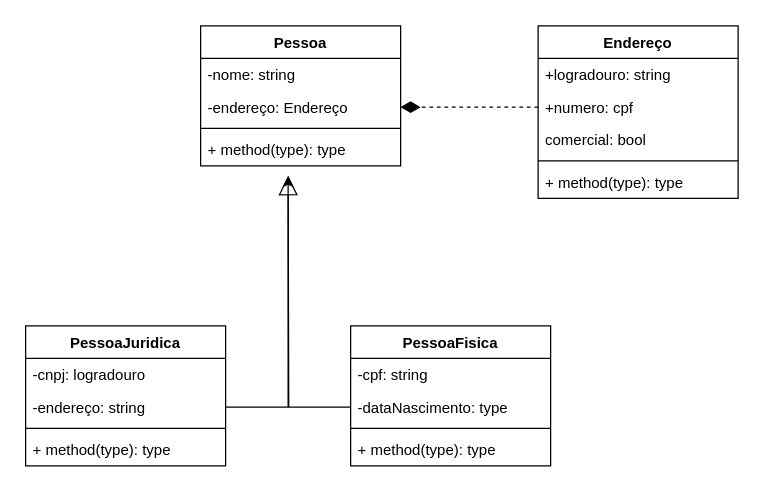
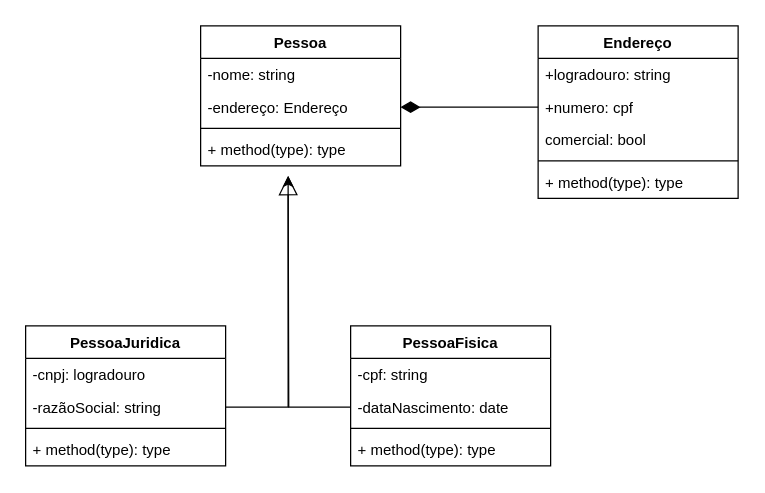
(478, 107) -> (478, 107)
(98, 408) -> (107, 408)
(440, 408) -> (440, 408)
